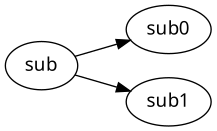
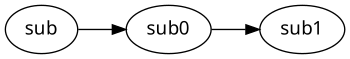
(96, 81) -> (229, 29)
